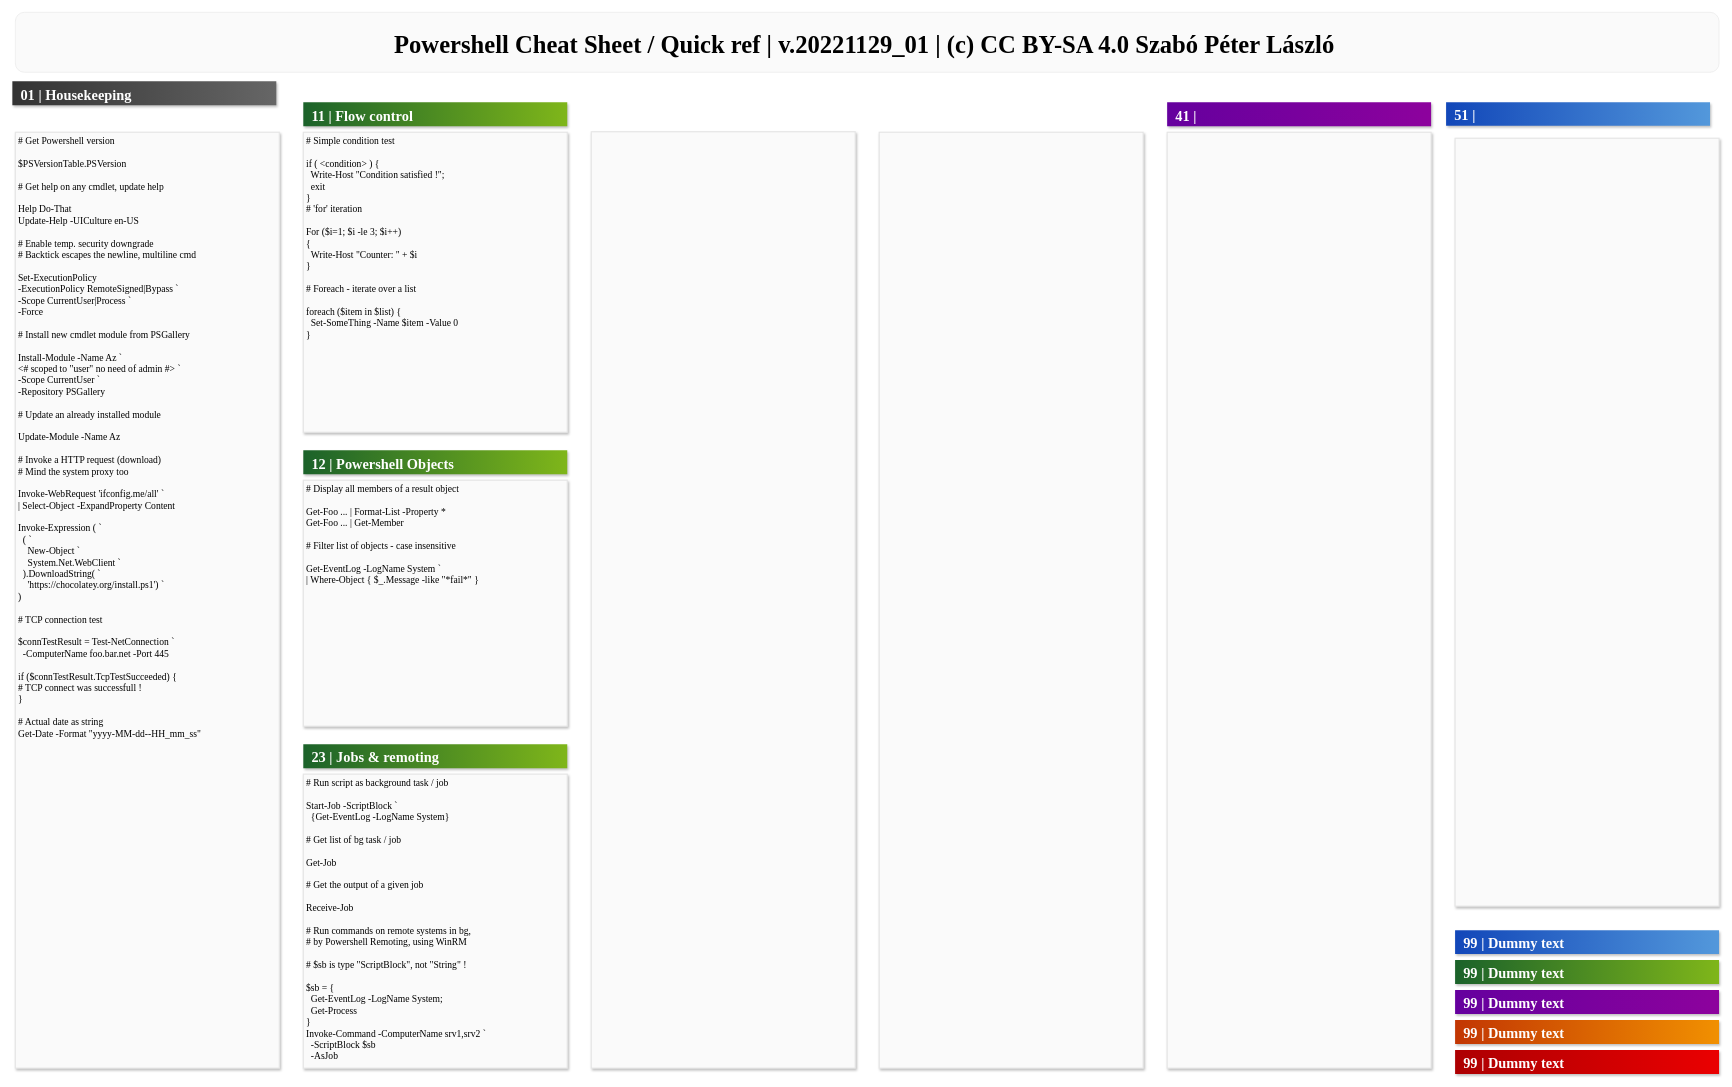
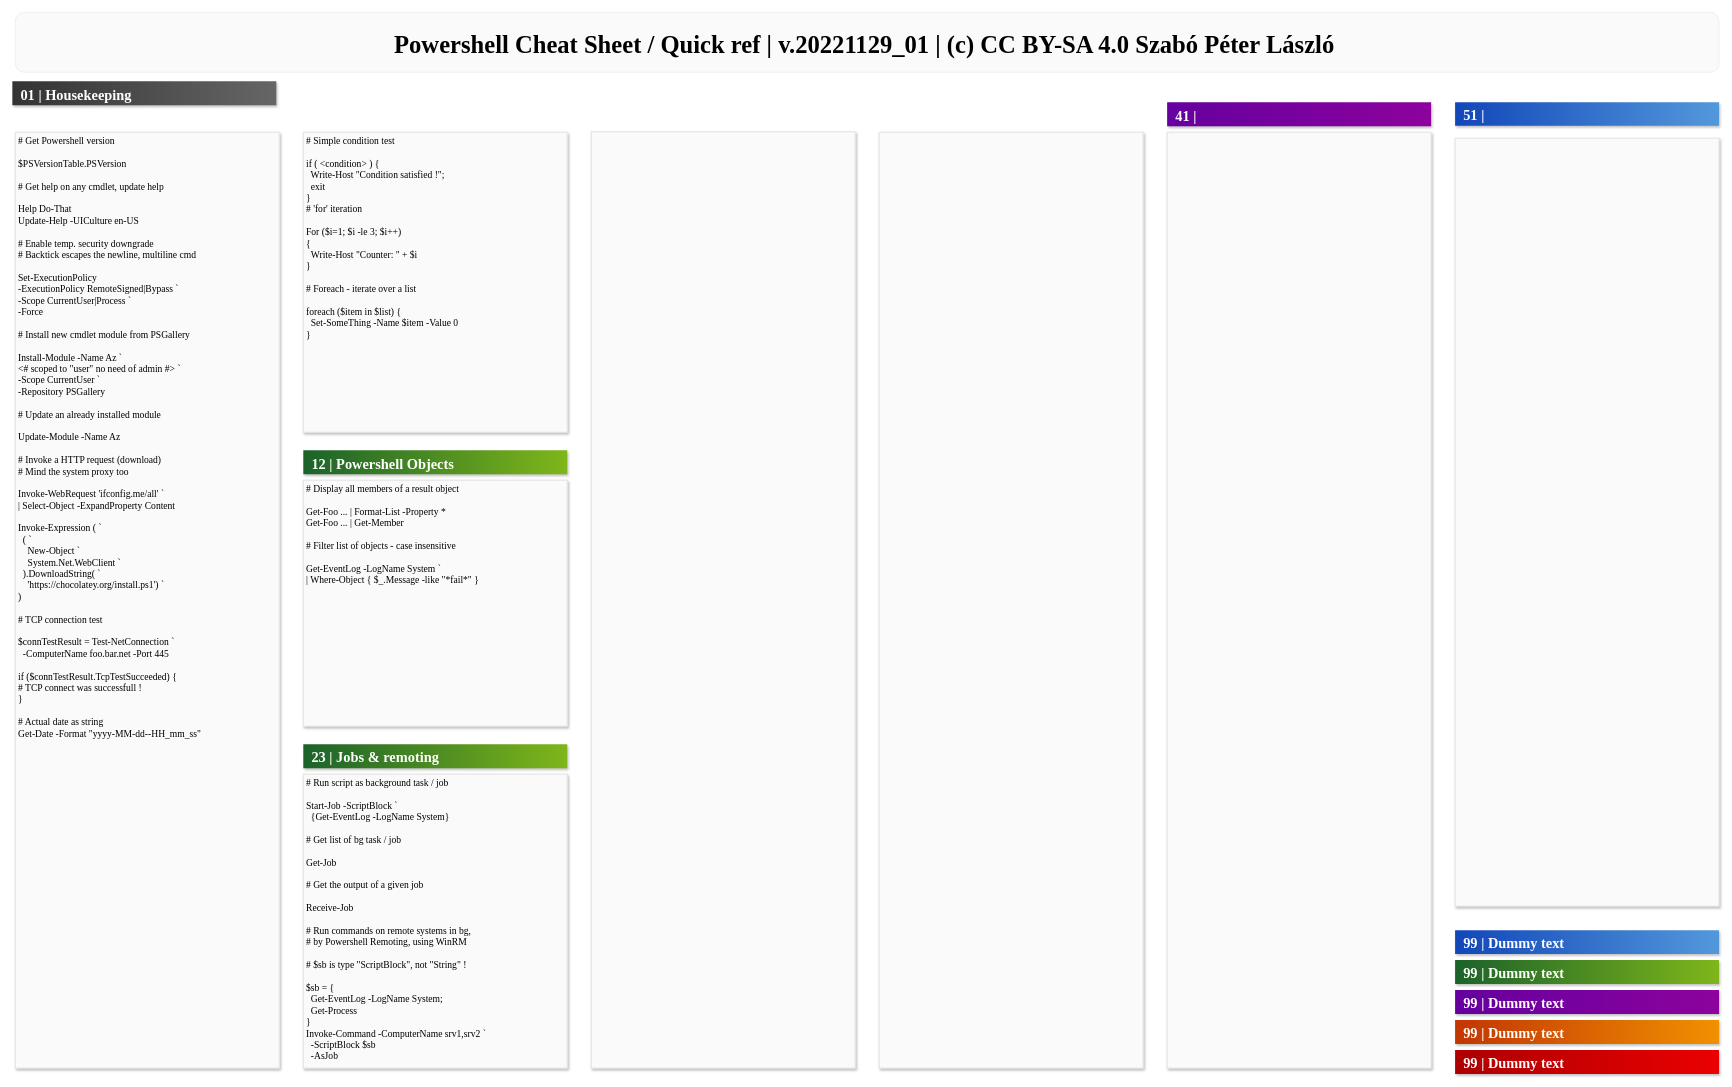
(435, 114) -> none
(1578, 114) -> (1587, 114)
